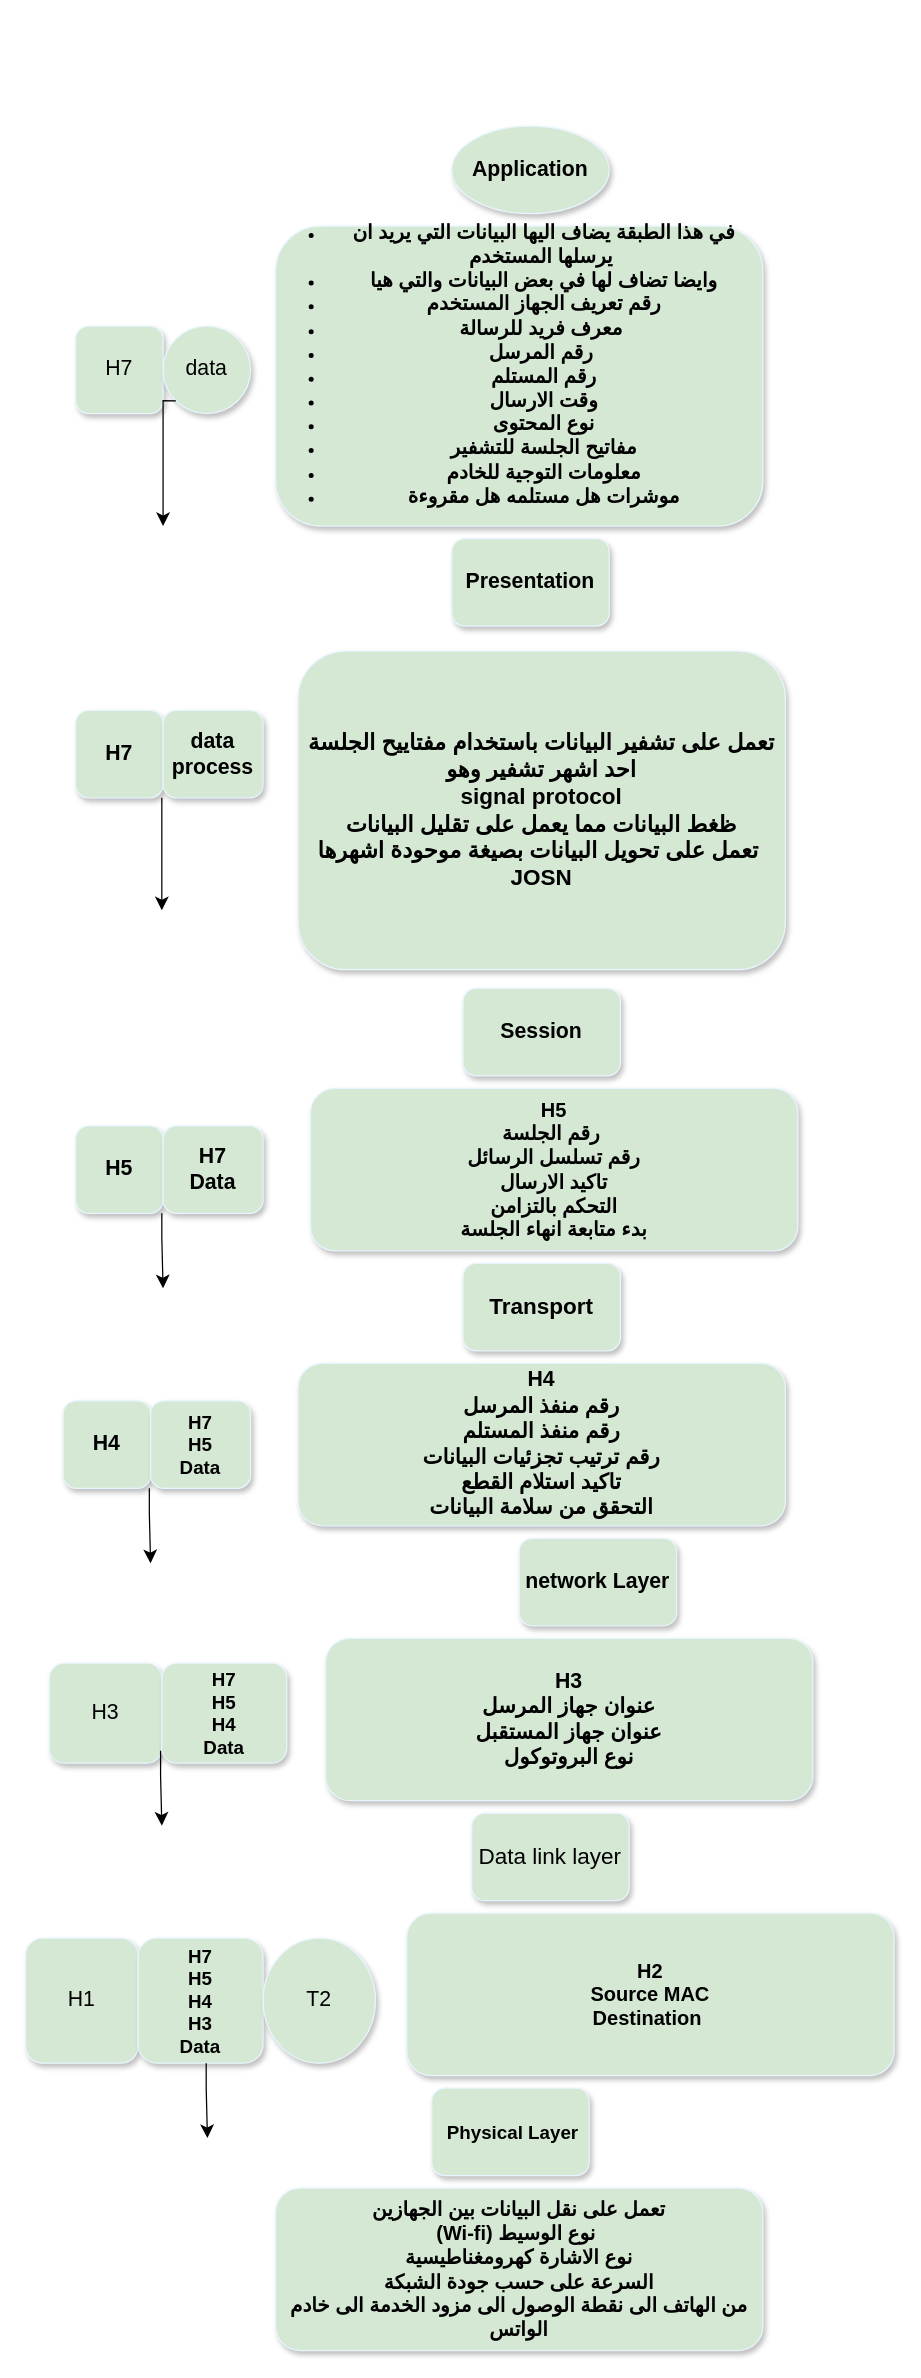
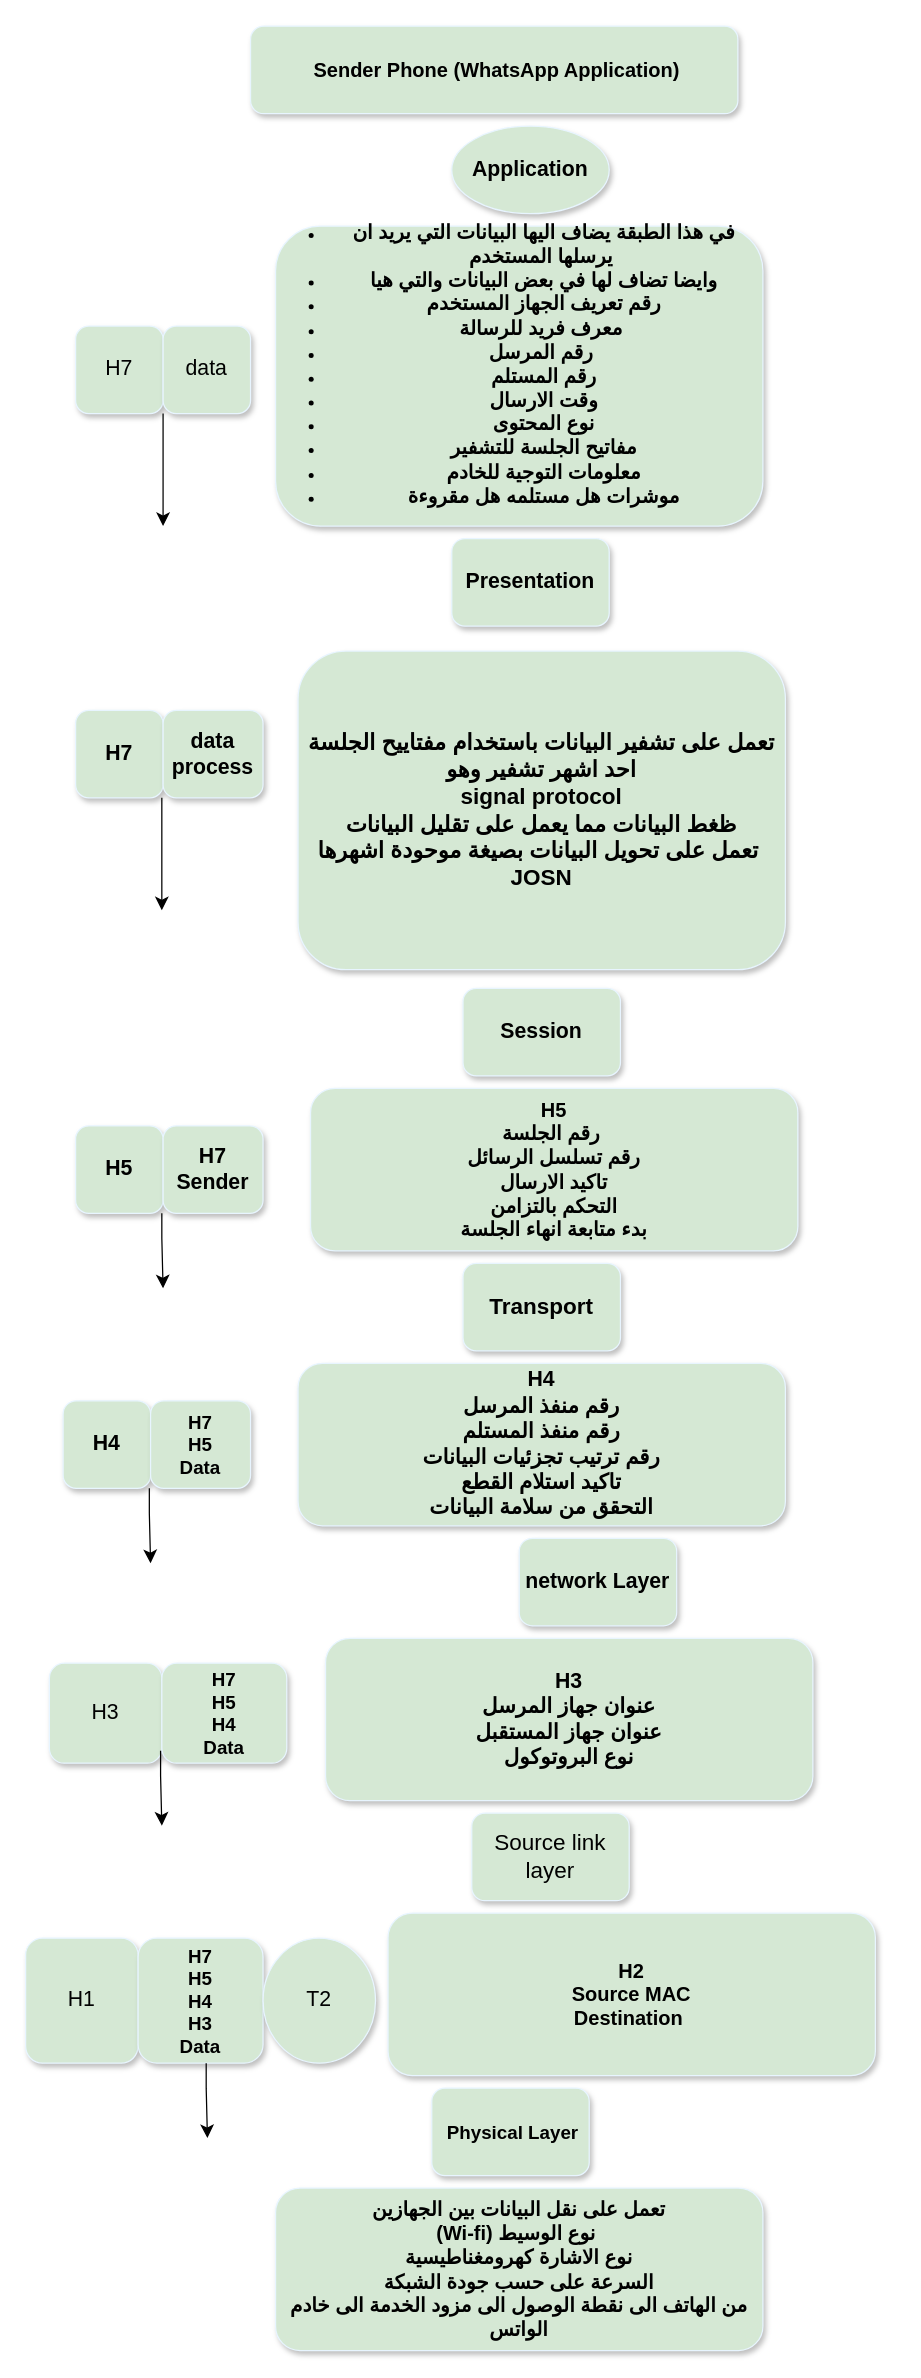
none -> (494, 69)
(207, 369) -> (207, 369)
(213, 1169) -> (213, 1169)
(551, 1857) -> (551, 1857)
(651, 1994) -> (632, 1994)
